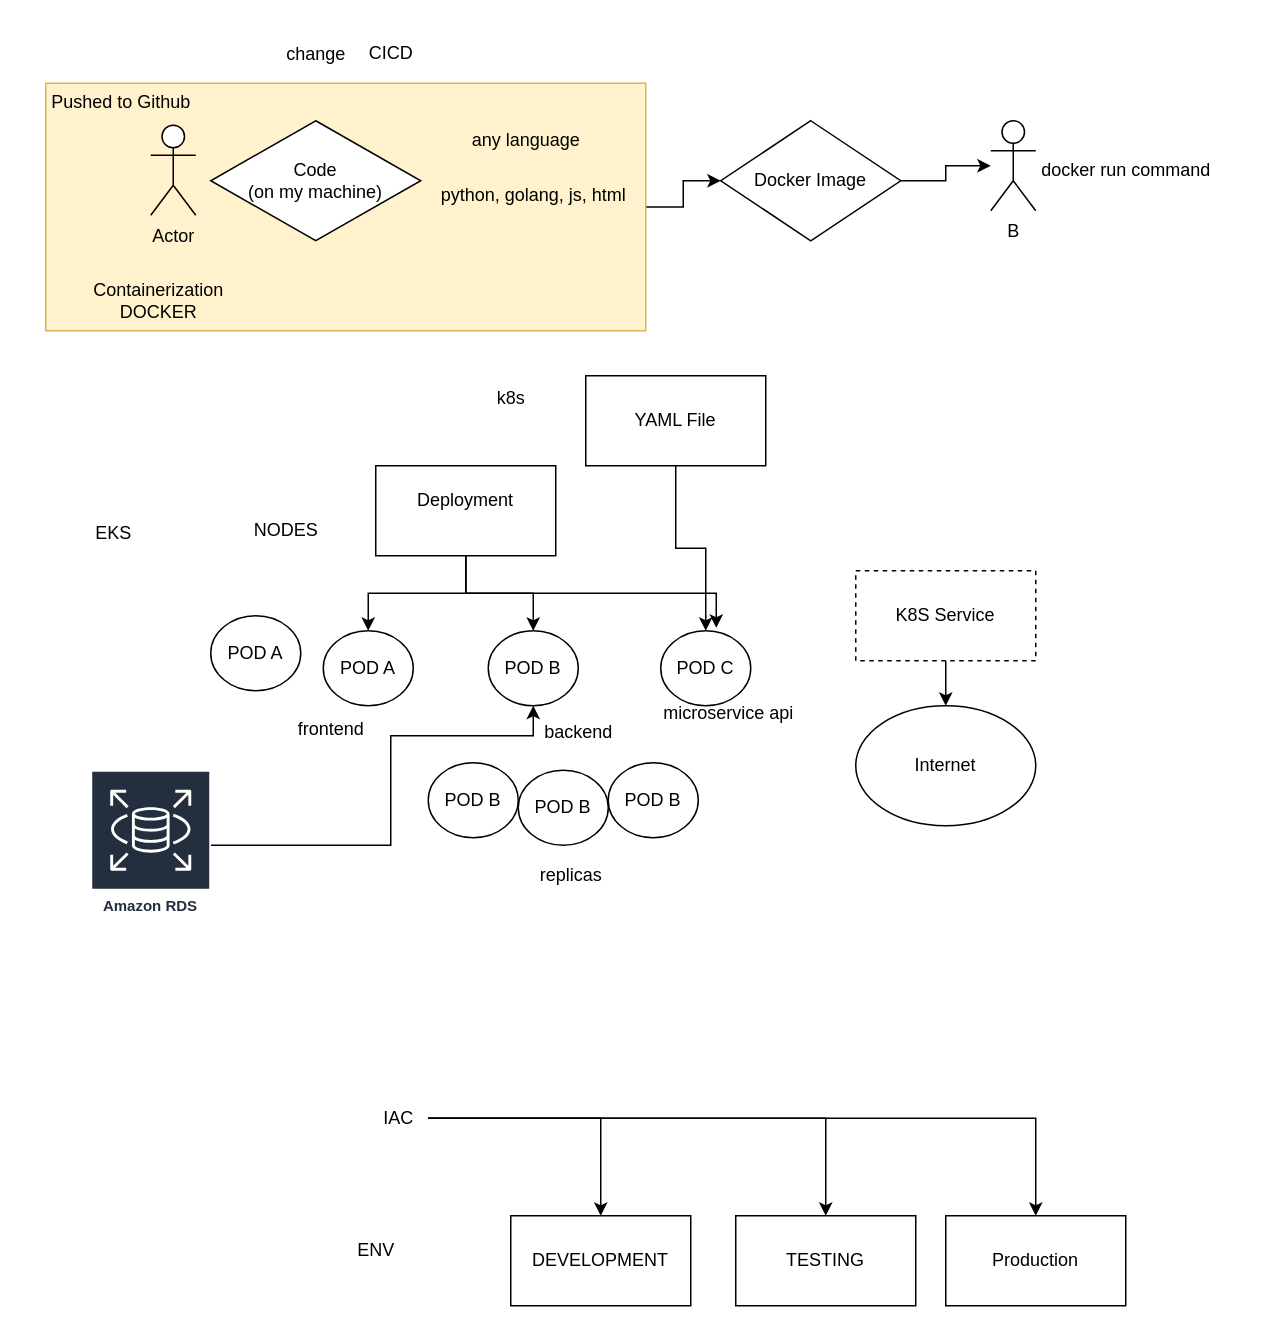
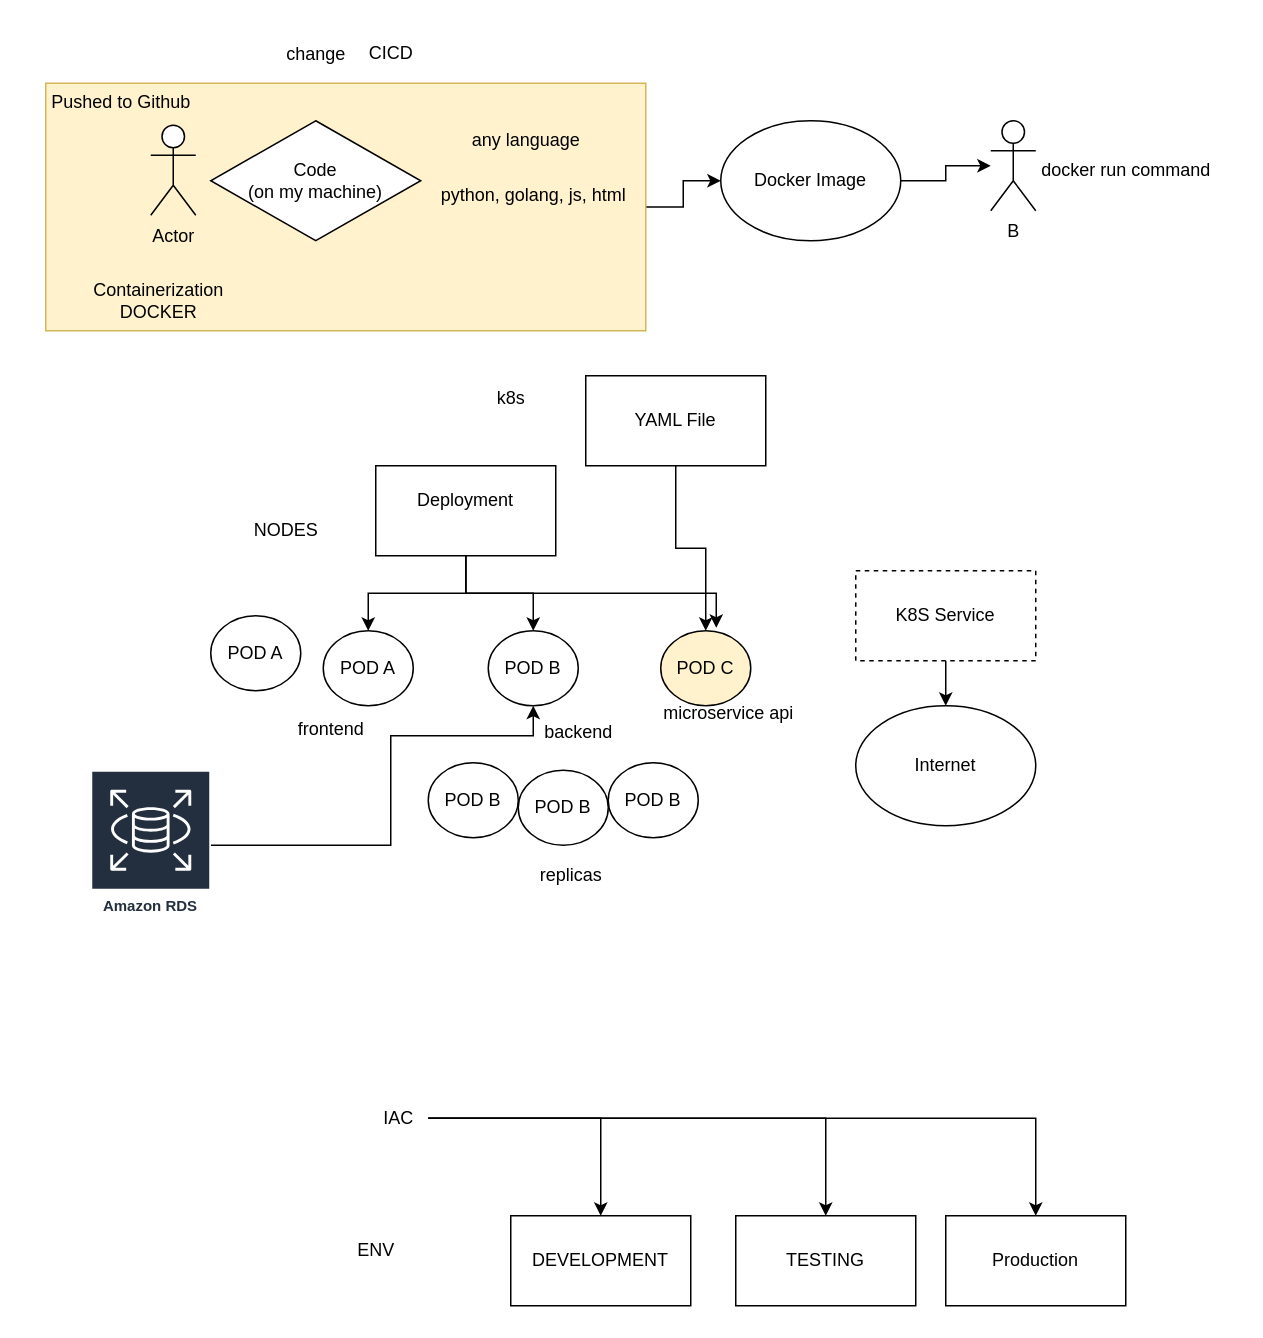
(811, 181) -> (811, 181)
(113, 533) -> none
(706, 668) -> (706, 668)
